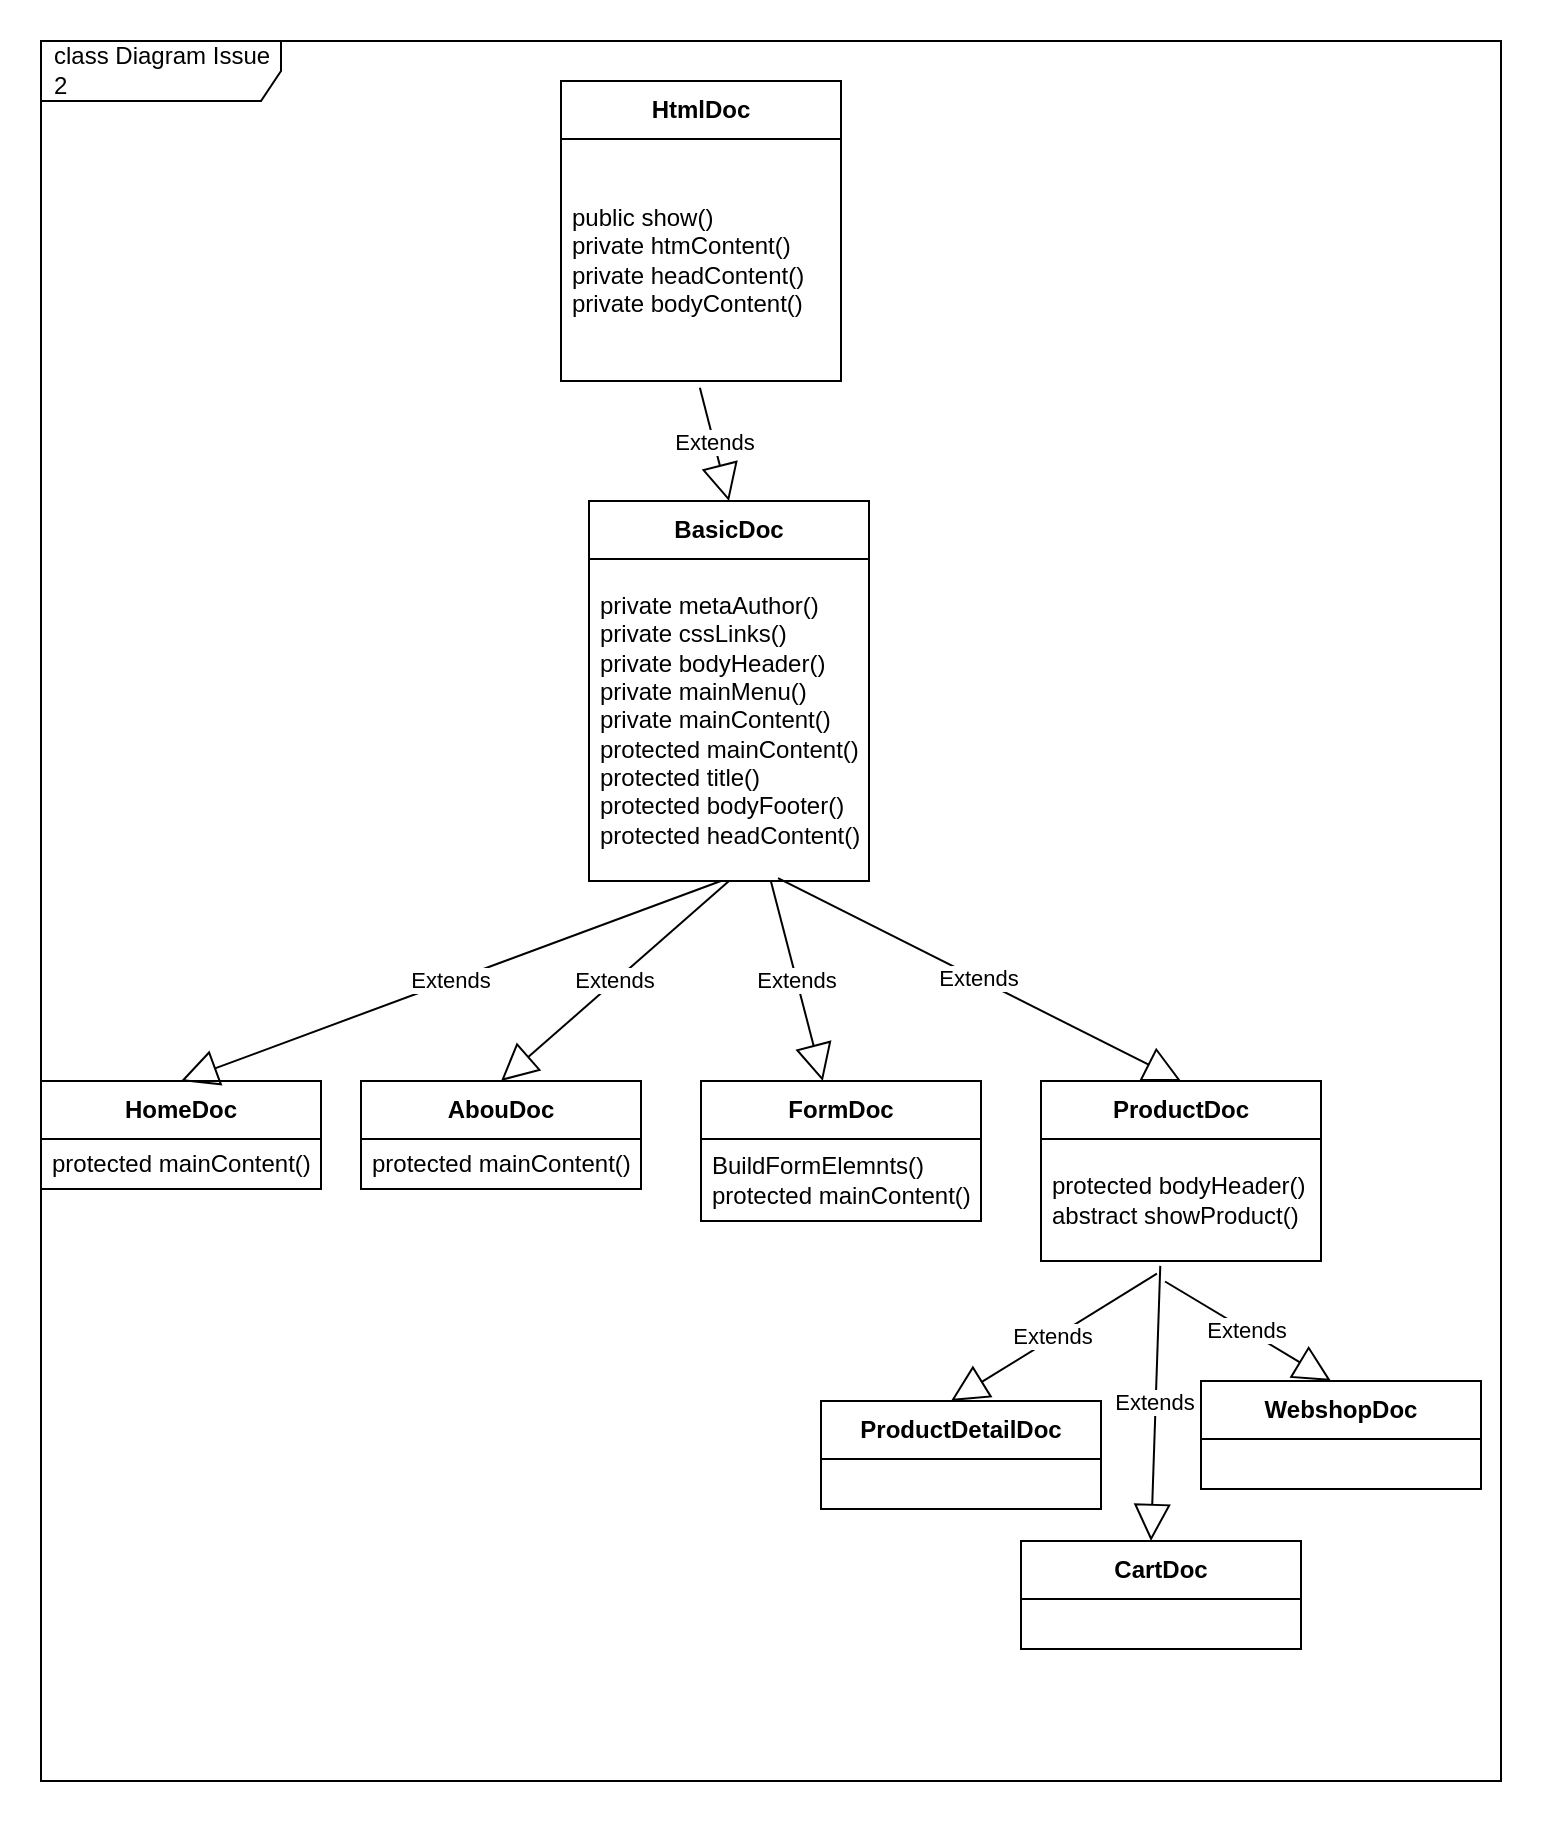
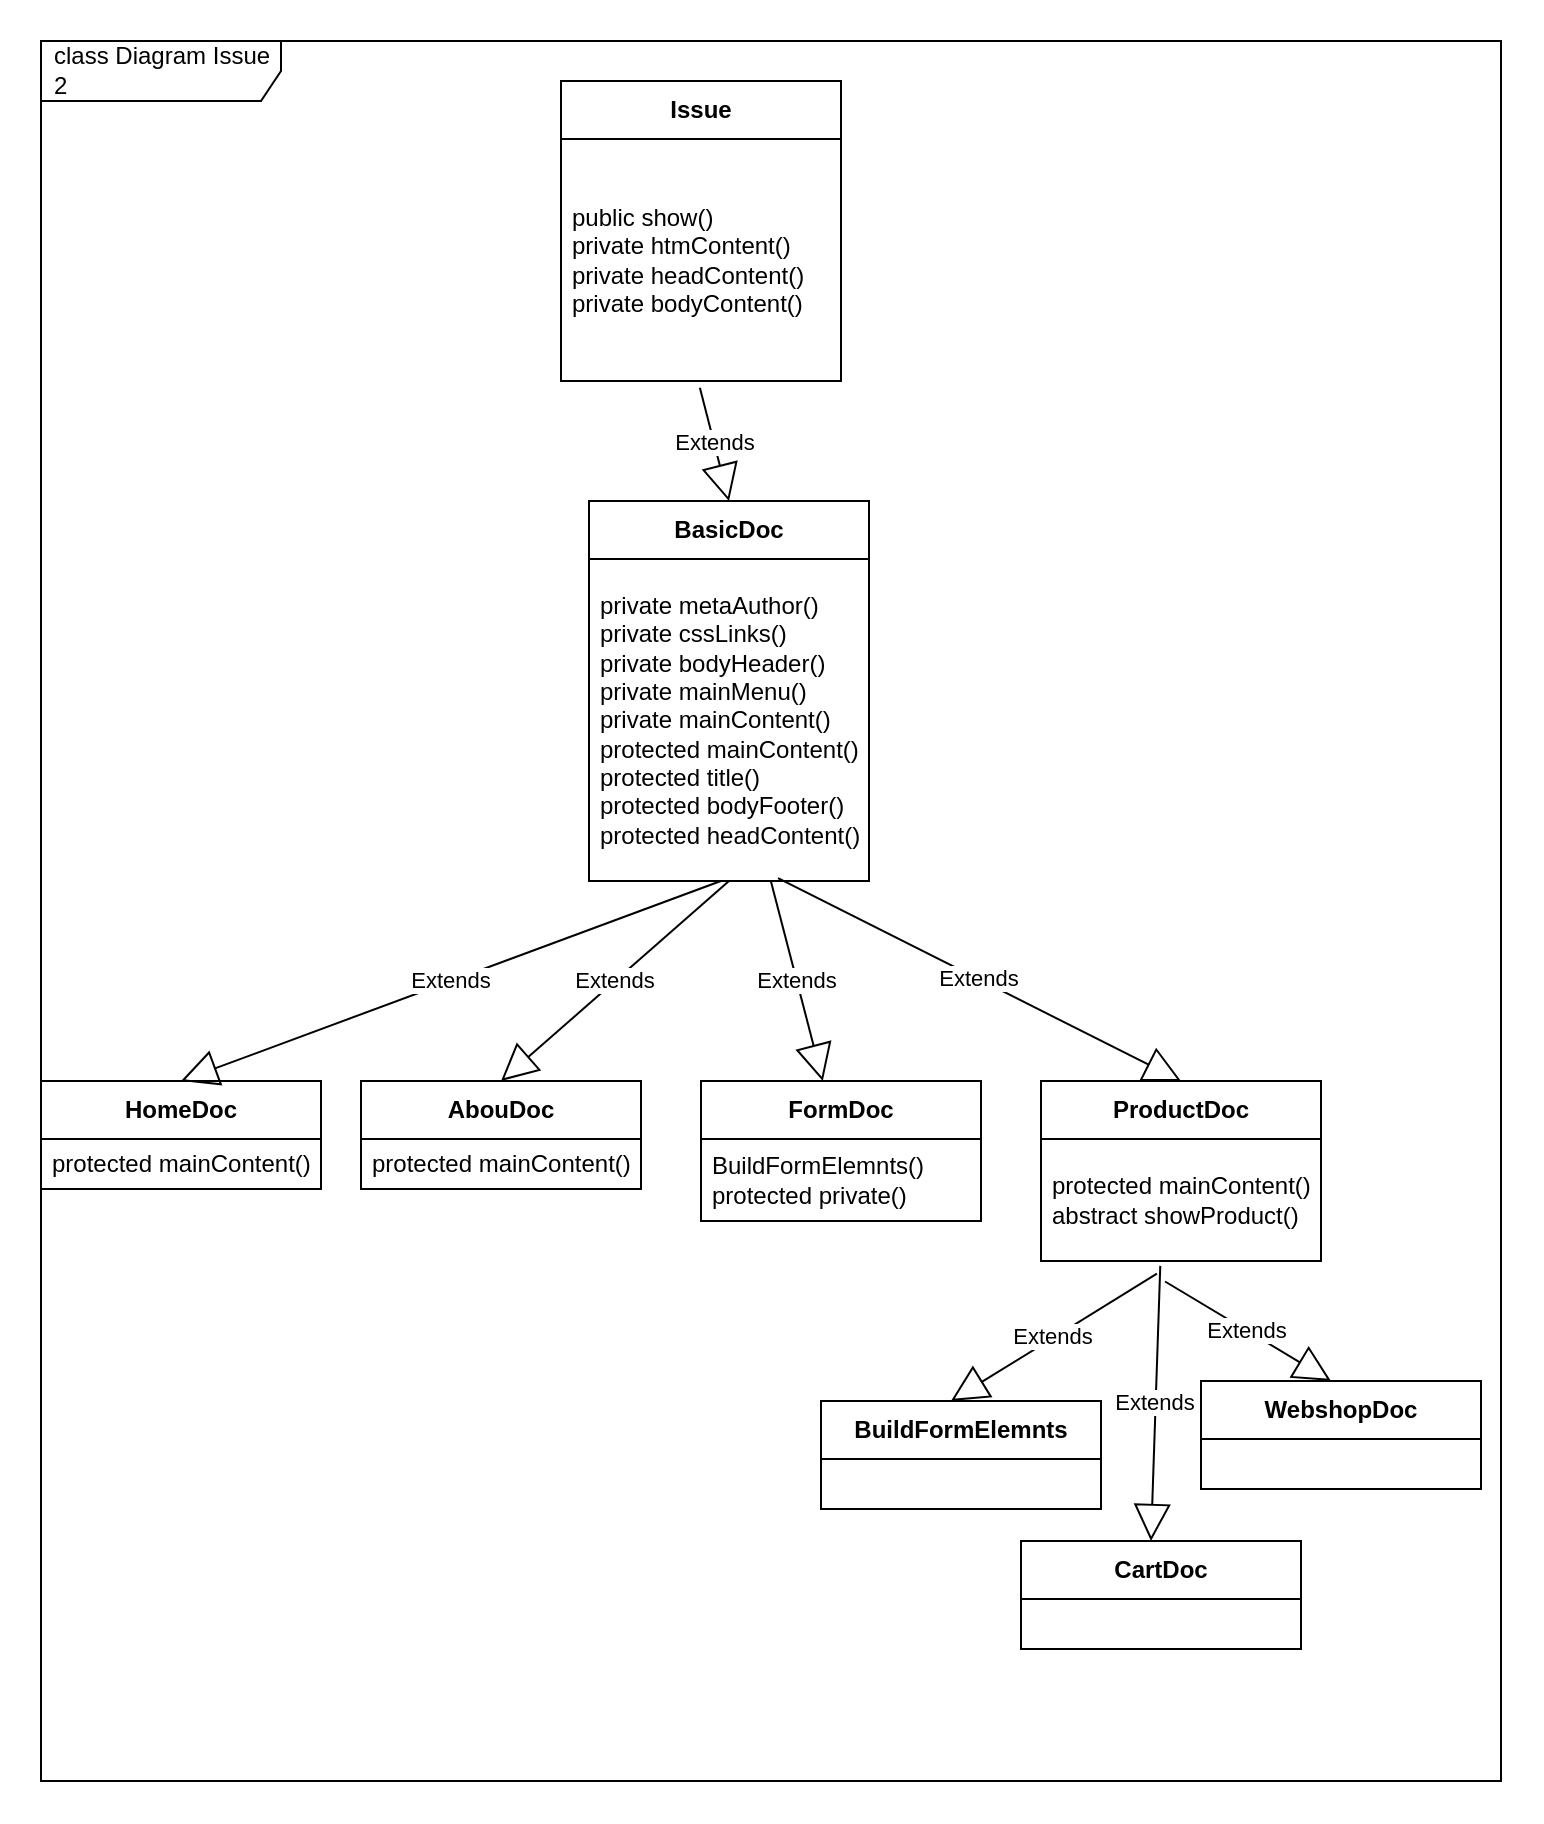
(702, 111) -> (702, 111)
(861, 1181) -> (834, 1181)
(1198, 1201) -> (1201, 1201)
(962, 1431) -> (962, 1431)
